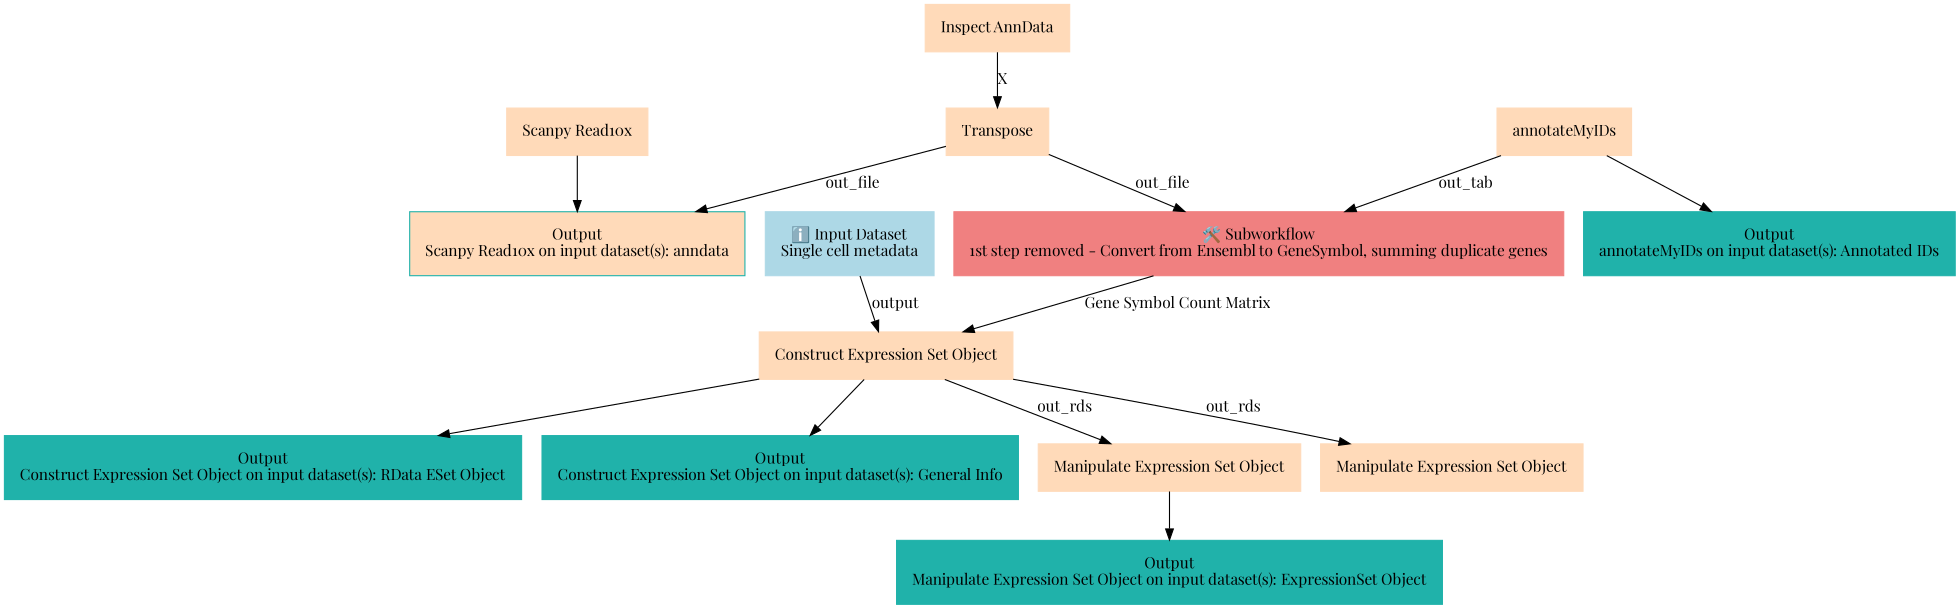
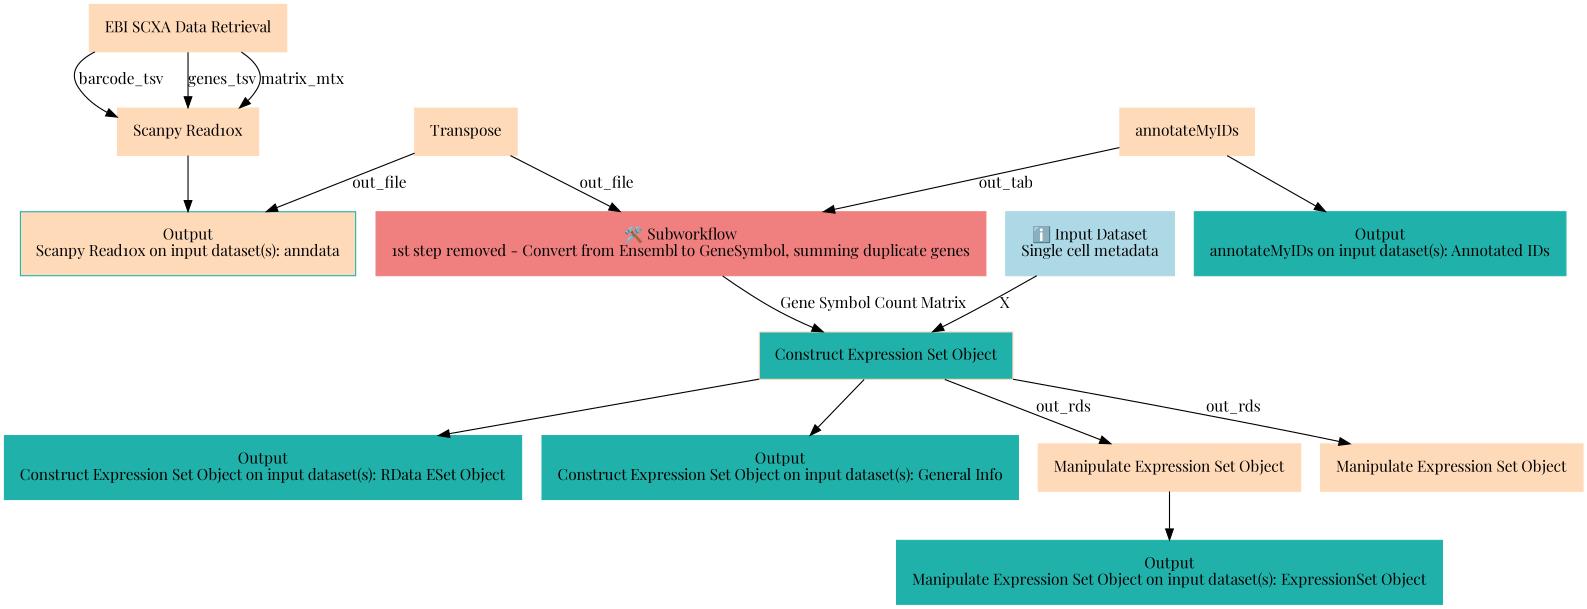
none -> (188, 28)
(997, 28) -> none
(895, 304) -> (1005, 304)
(886, 356) -> (886, 356)
